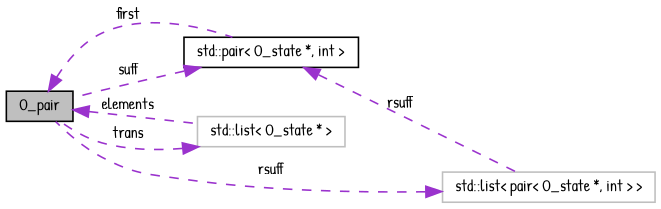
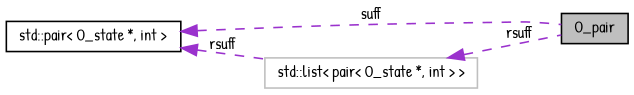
(135, 24) -> none
(271, 132) -> none
